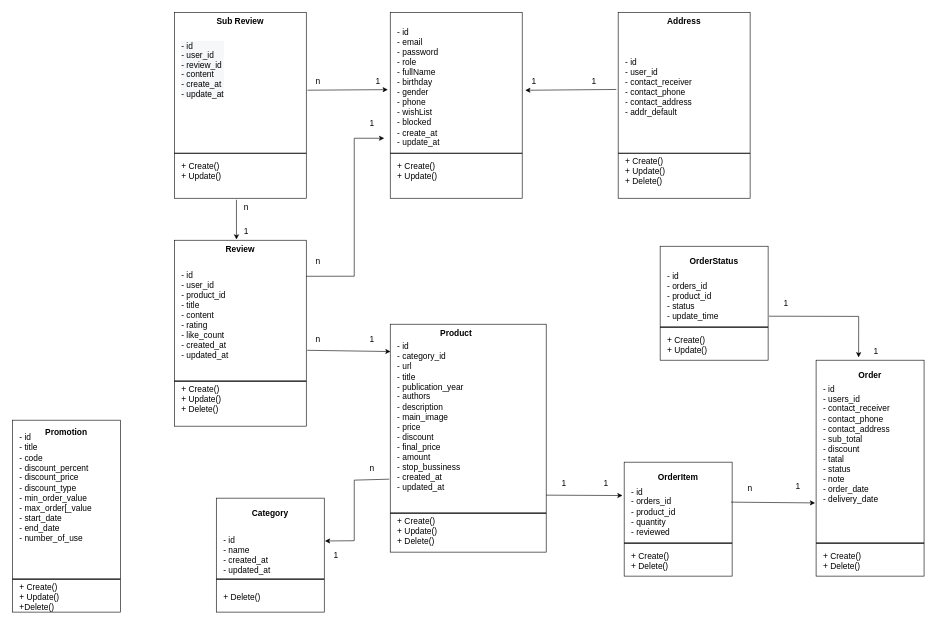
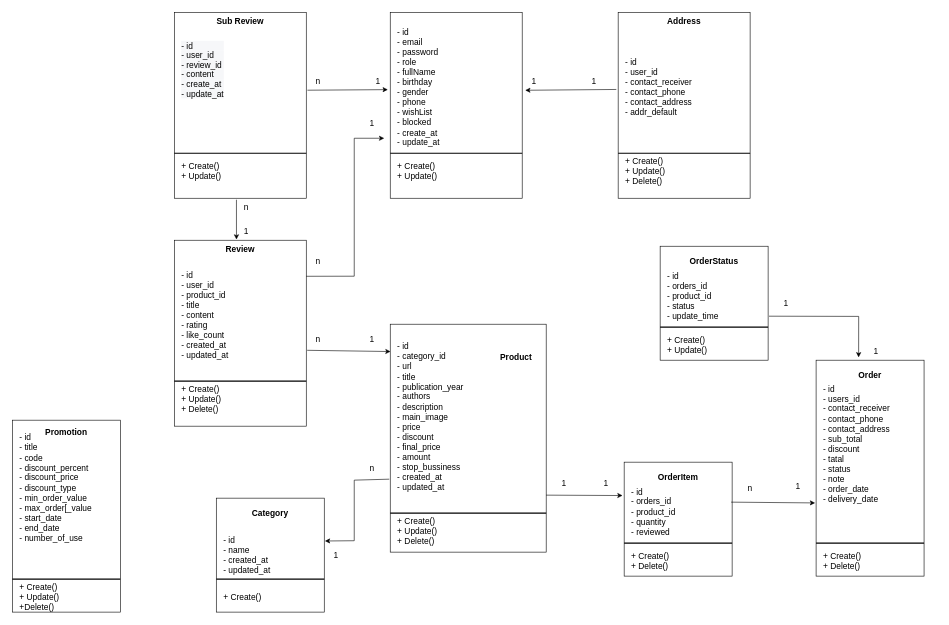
(456, 333) -> (516, 357)
(245, 597) -> (246, 597)
